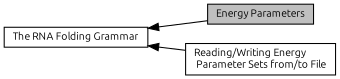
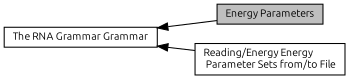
(76, 37) -> (81, 37)
(261, 59) -> (270, 59)
